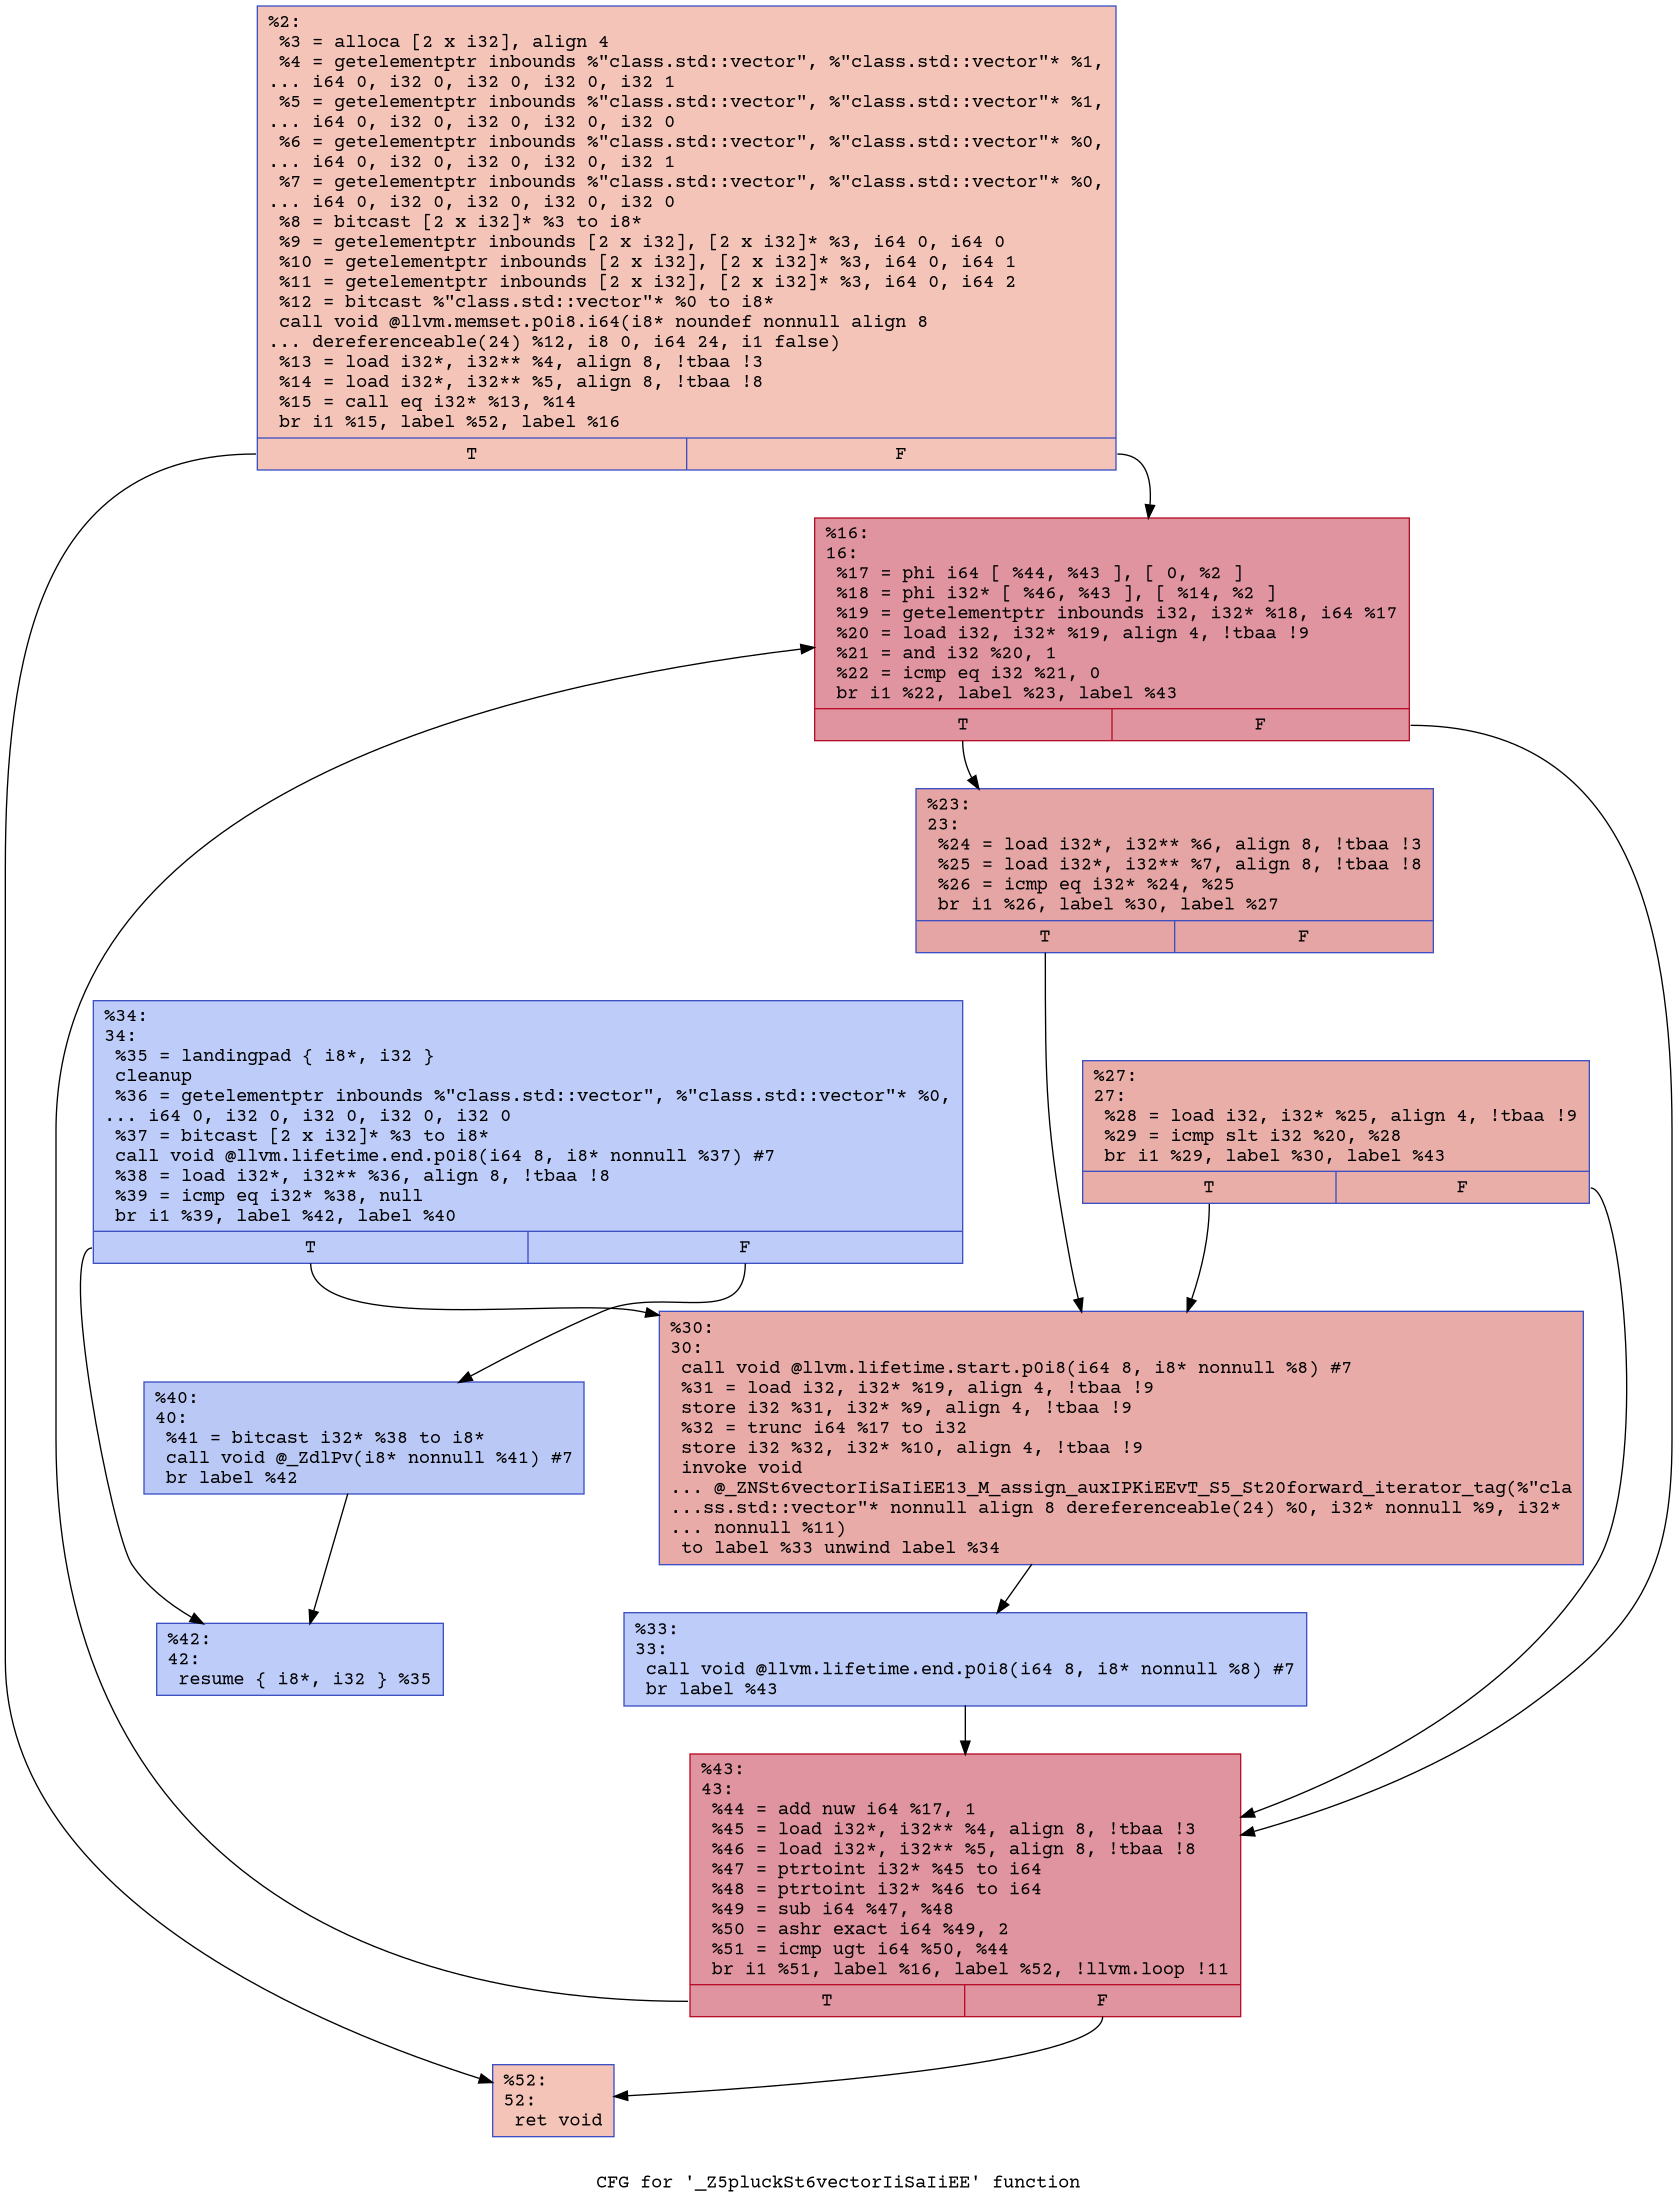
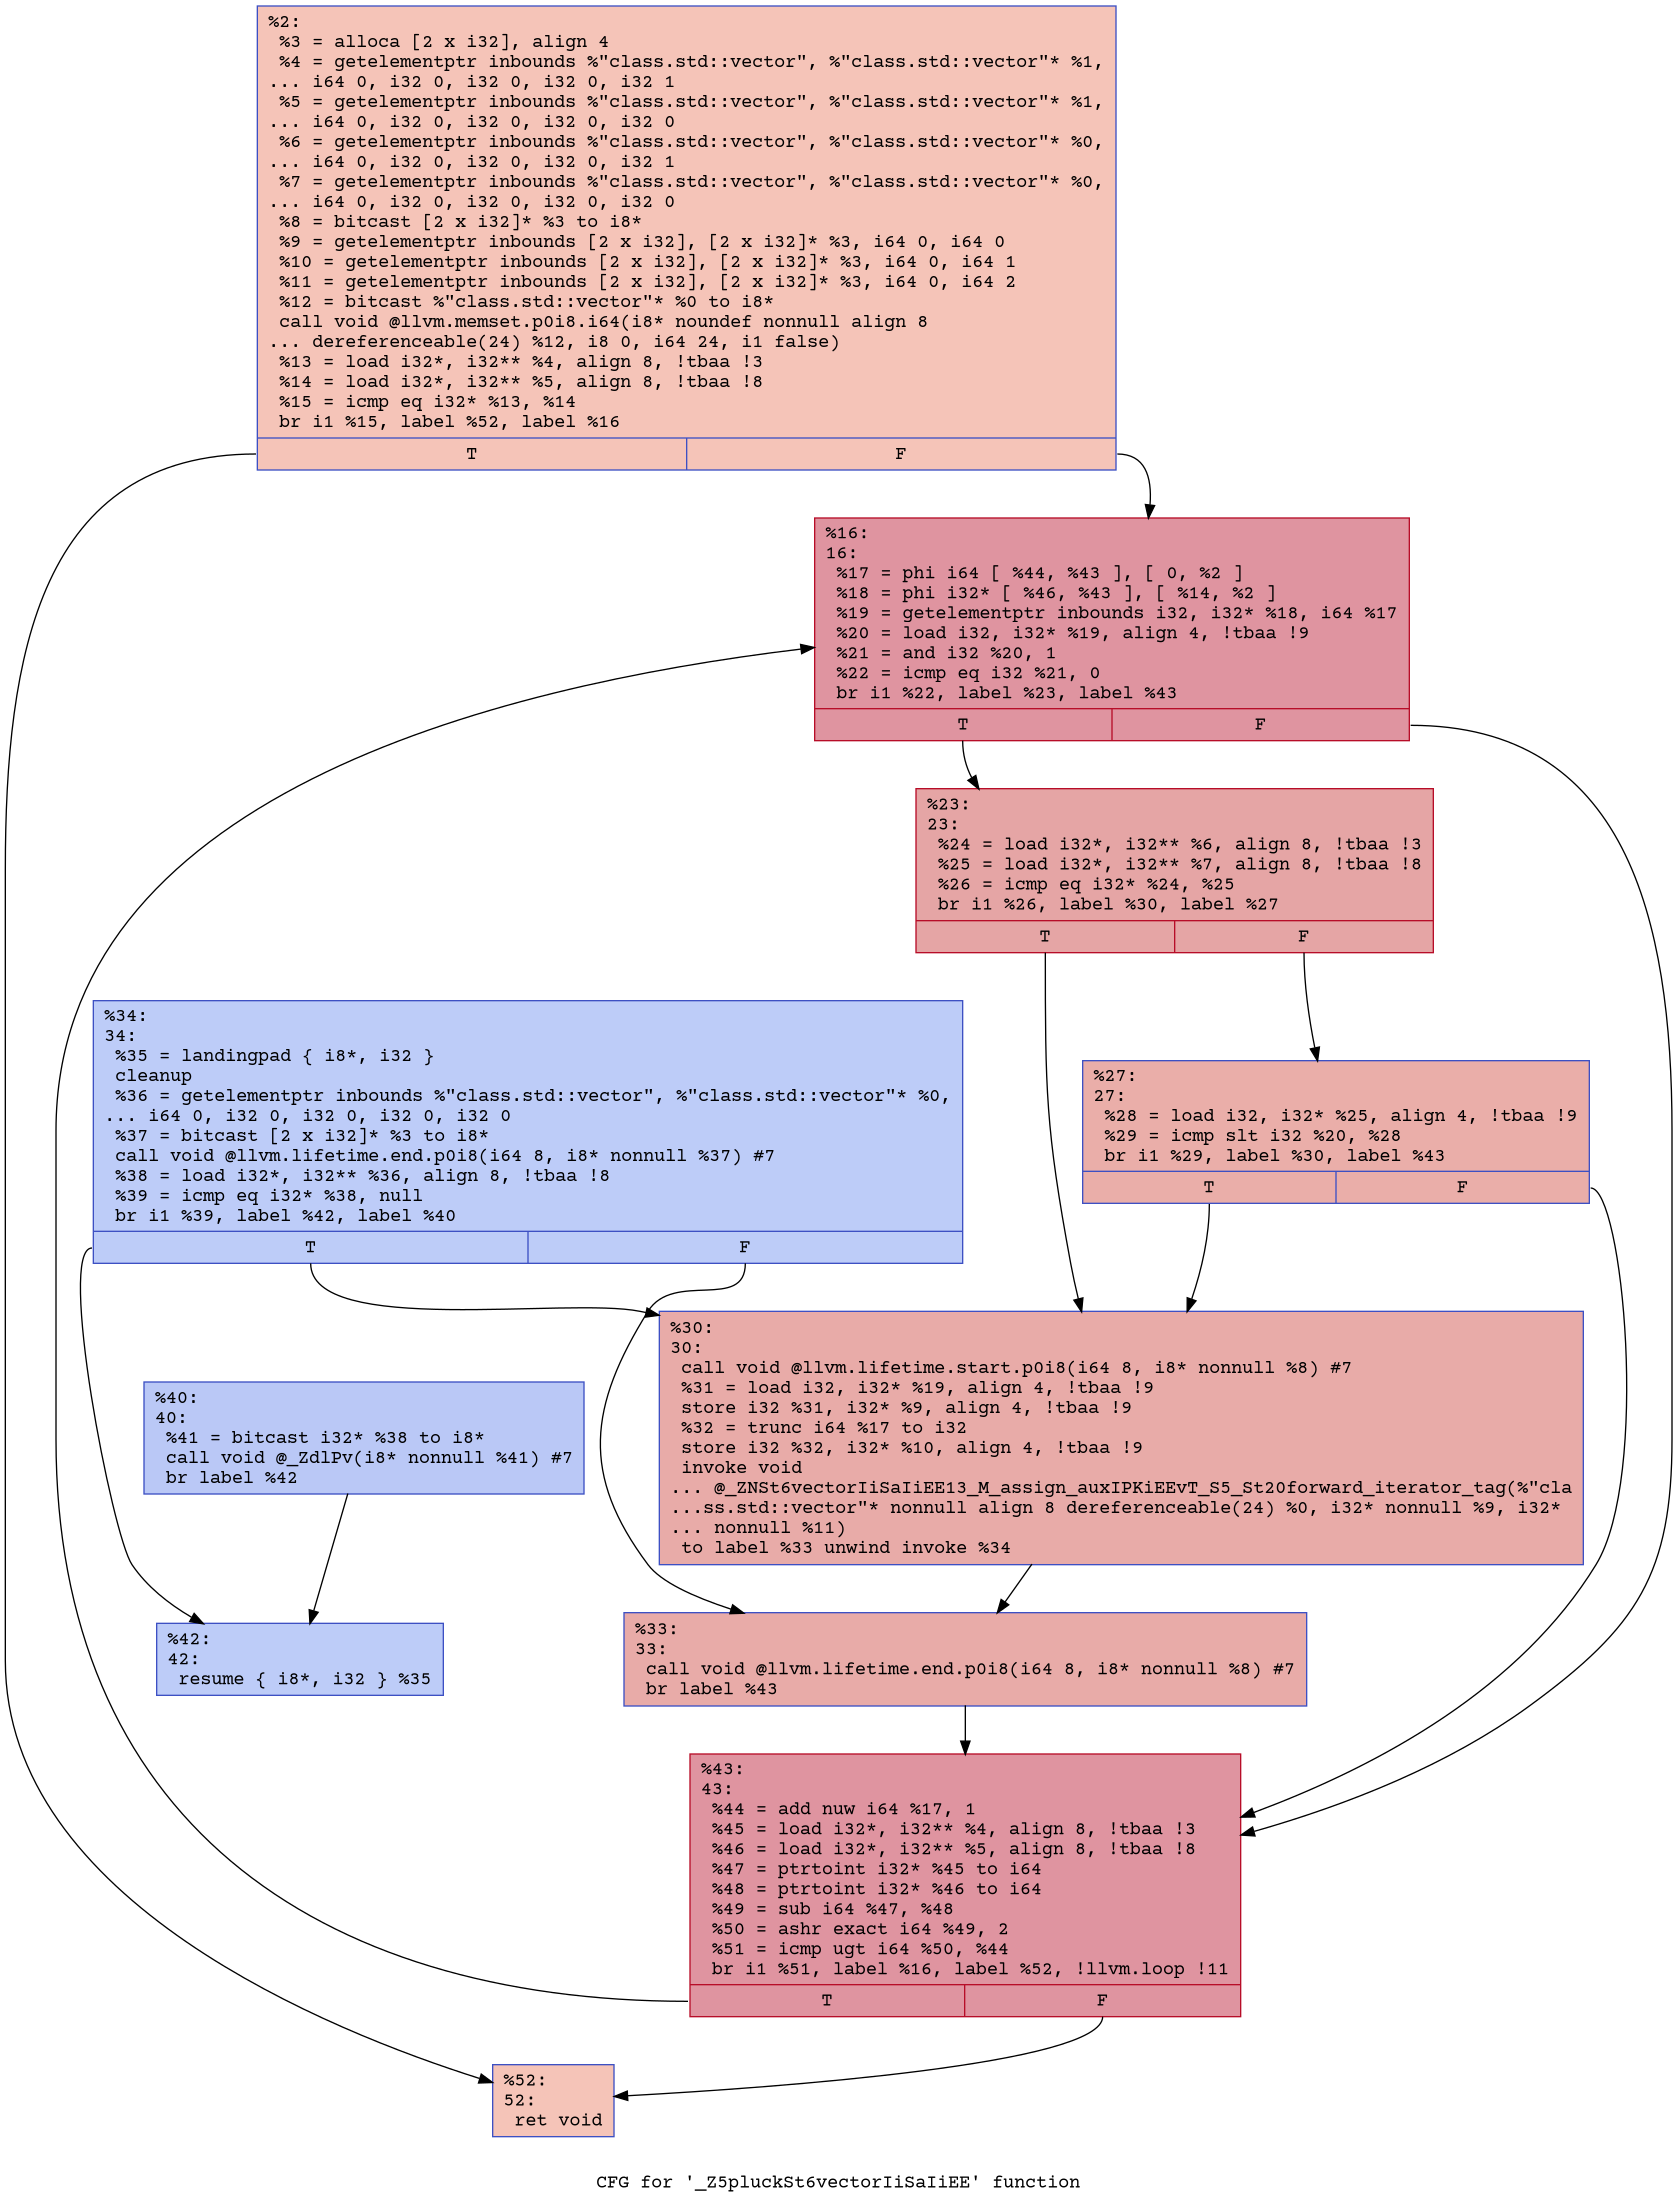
(423, 401) -> (423, 401)
(1175, 871) -> (1175, 871)
none -> (1307, 1000)
(590, 1317) -> (602, 1427)
(835, 1547) -> (841, 1547)
(965, 1659) -> (965, 1659)
